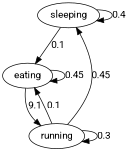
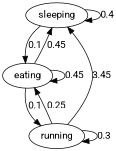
none -> (42, 49)
(101, 76) -> (102, 76)
(35, 106) -> (35, 106)
(54, 106) -> (56, 106)
